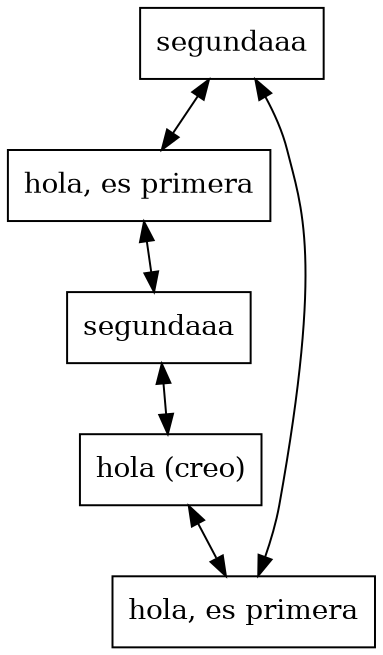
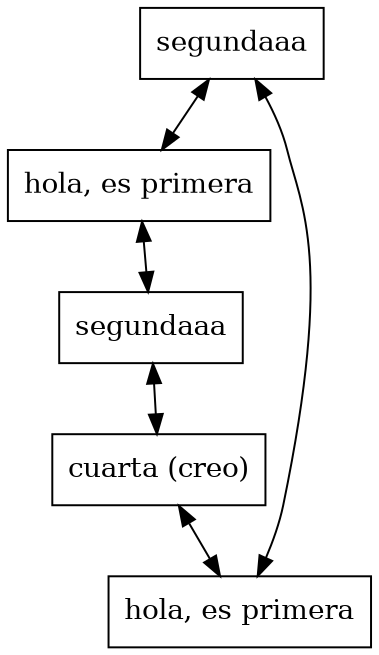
(171, 470) -> (159, 470)
